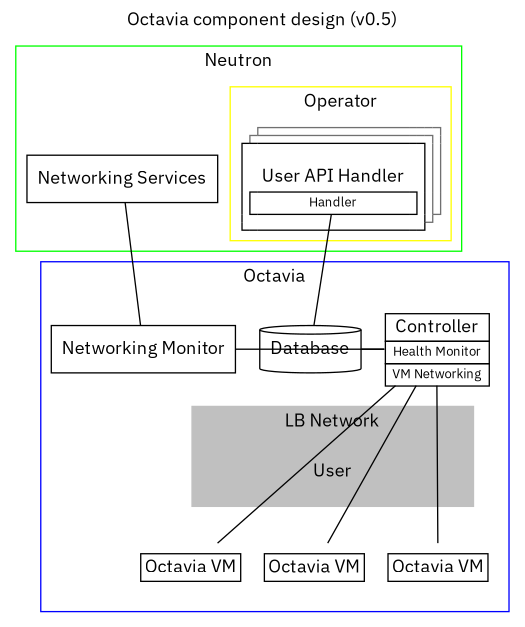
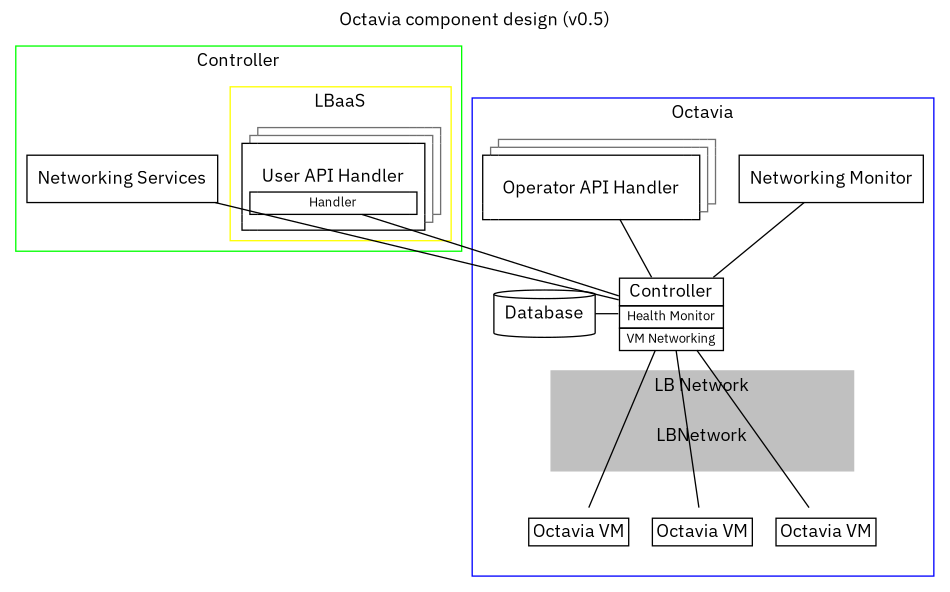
(239, 61) -> (239, 61)
(341, 102) -> (341, 102)
none -> (598, 179)
(134, 270) -> (457, 261)
(323, 270) -> (490, 255)
(333, 472) -> (702, 436)
